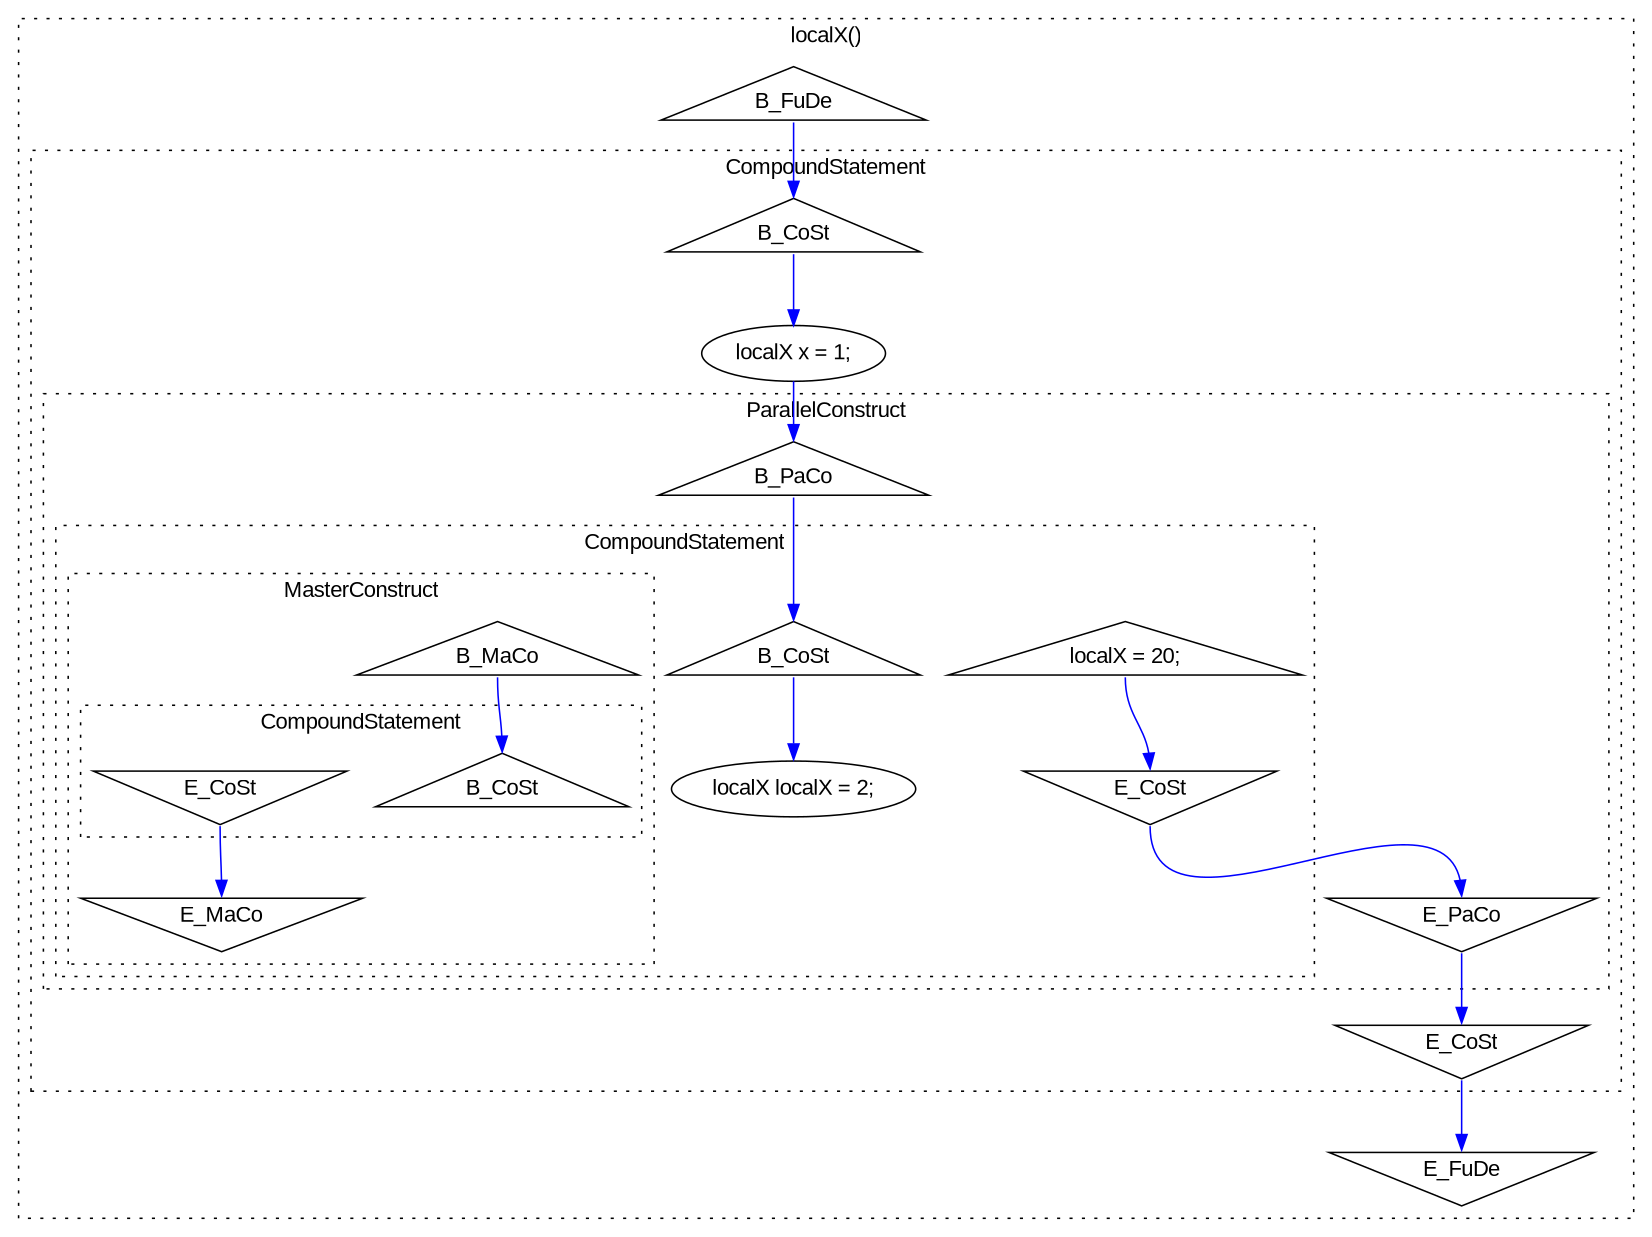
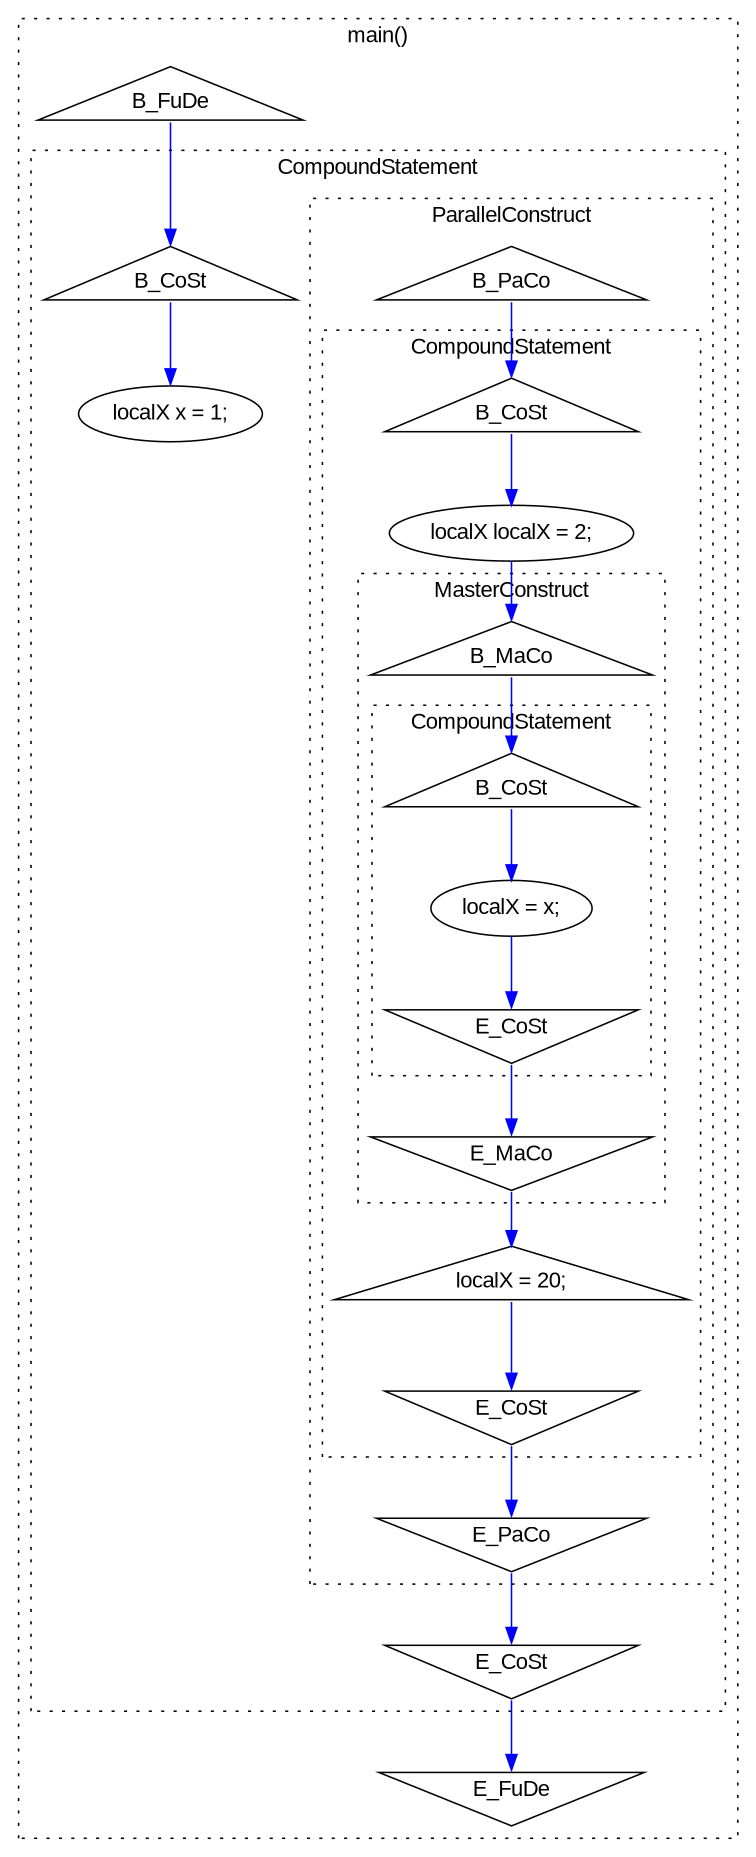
(826, 36) -> (378, 36)
(794, 404) -> none
none -> (511, 584)
none -> (511, 908)
none -> (511, 1212)
